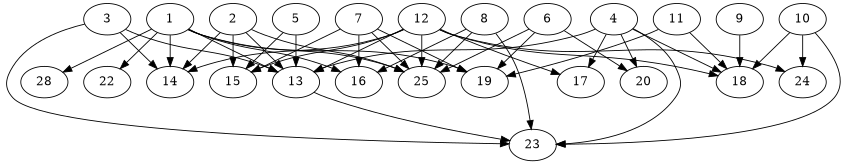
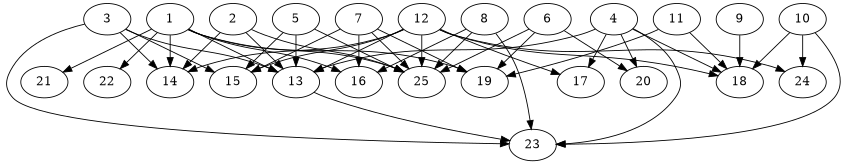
none -> (339, 41)
(233, 46) -> (176, 54)
(44, 82) -> (44, 82)
